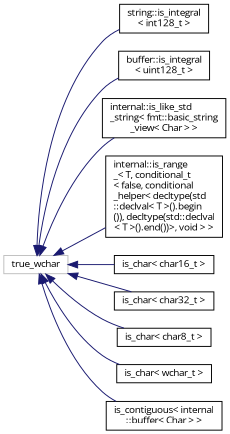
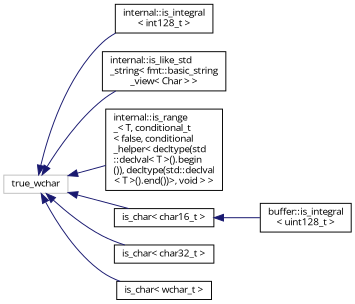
(164, 19) -> (164, 19)
(63, 153) -> (242, 218)
(164, 337) -> none
(164, 416) -> none
